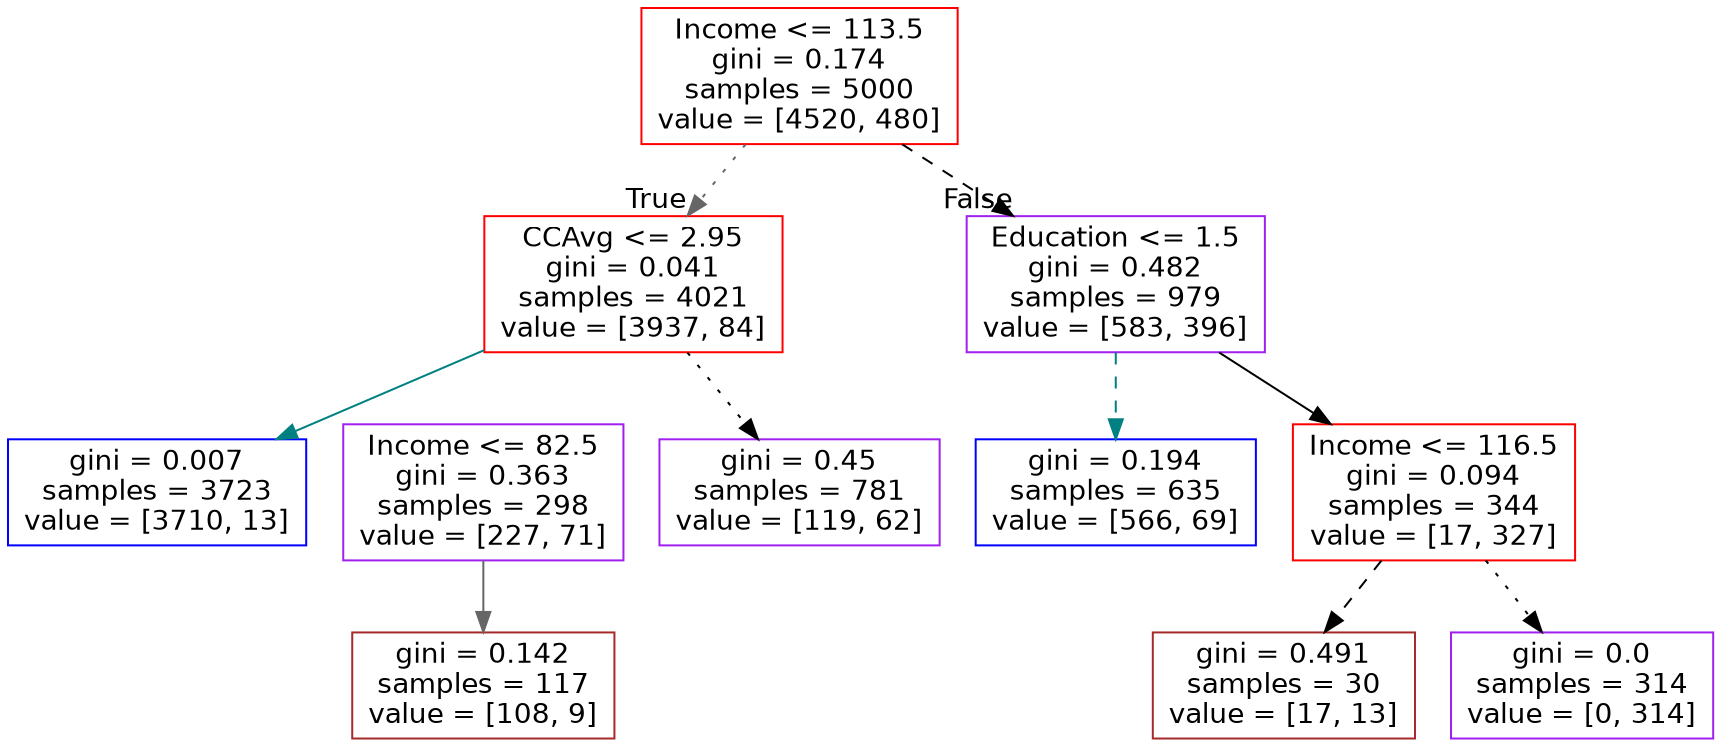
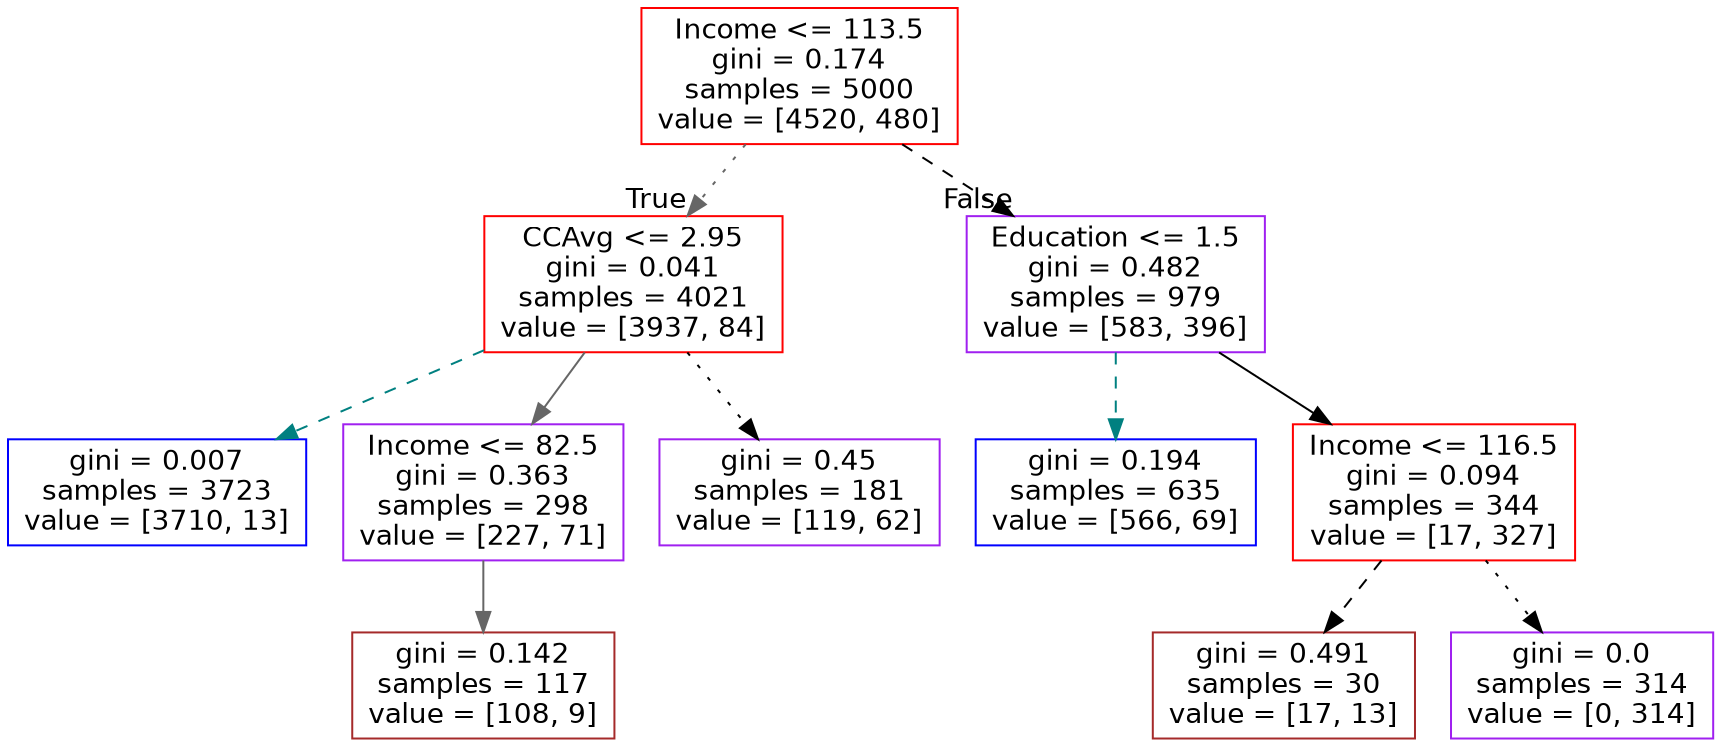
none -> (565, 380)
(390, 391) -> (390, 391)
(800, 492) -> (800, 492)
